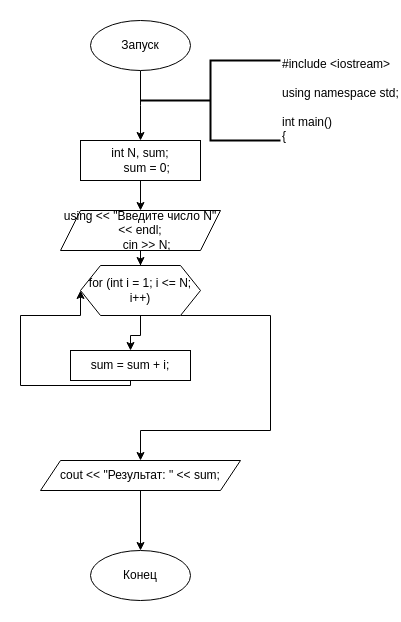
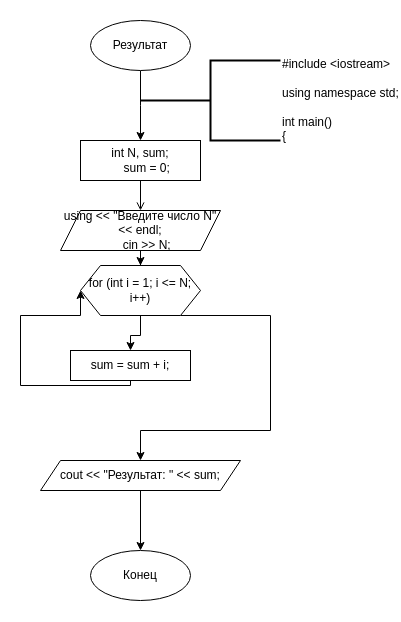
(141, 46) -> (141, 46)
(141, 202) -> (141, 204)
